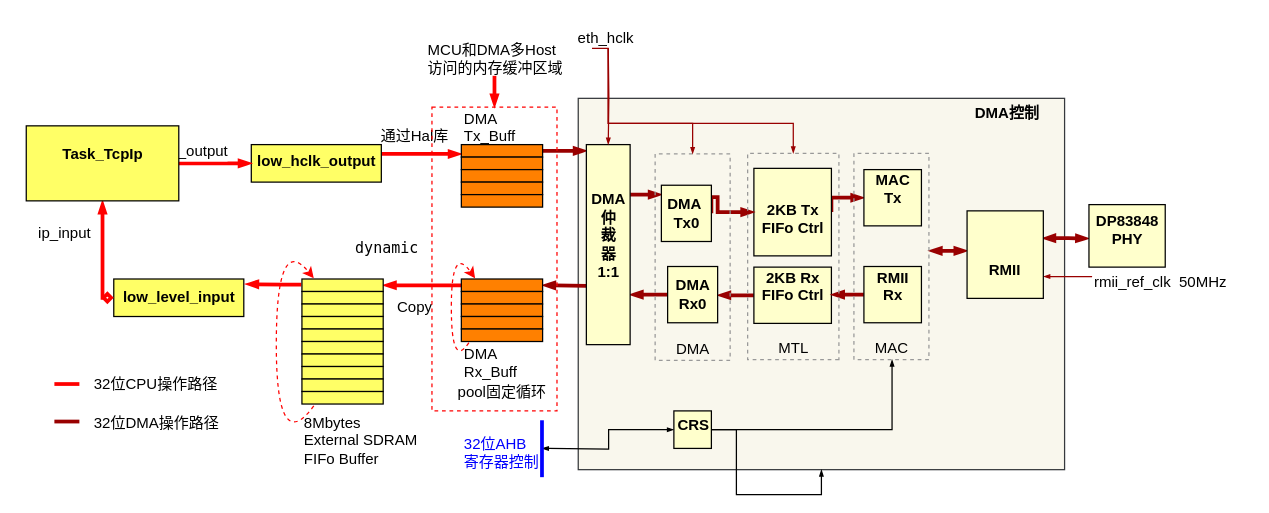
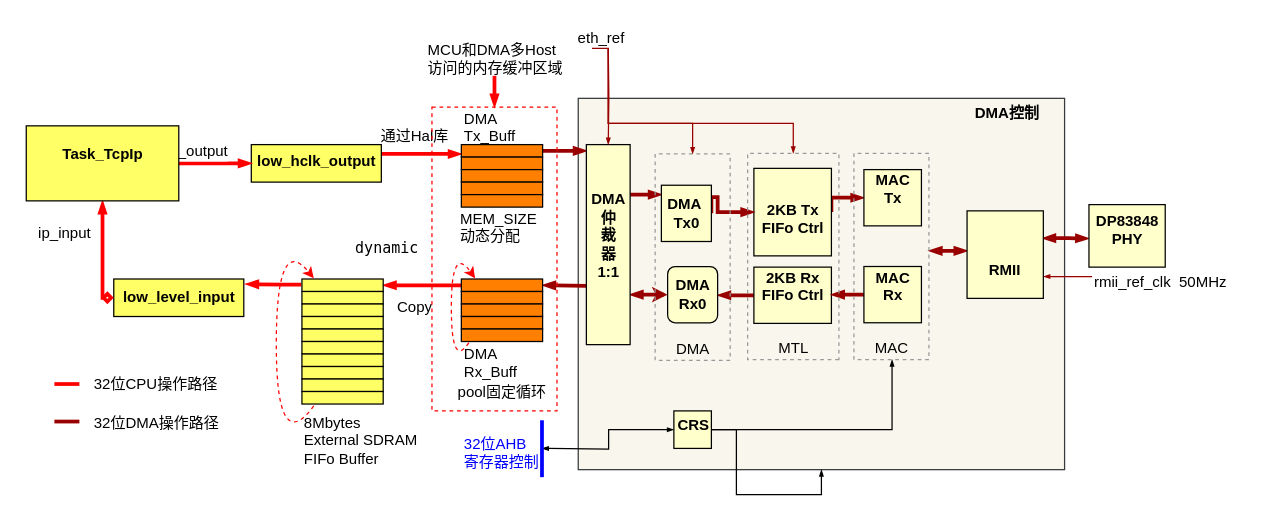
(610, 38) -> (608, 38)
none -> (508, 226)
(660, 294) -> (662, 294)
(693, 294) -> (693, 294)
(893, 304) -> (893, 304)
